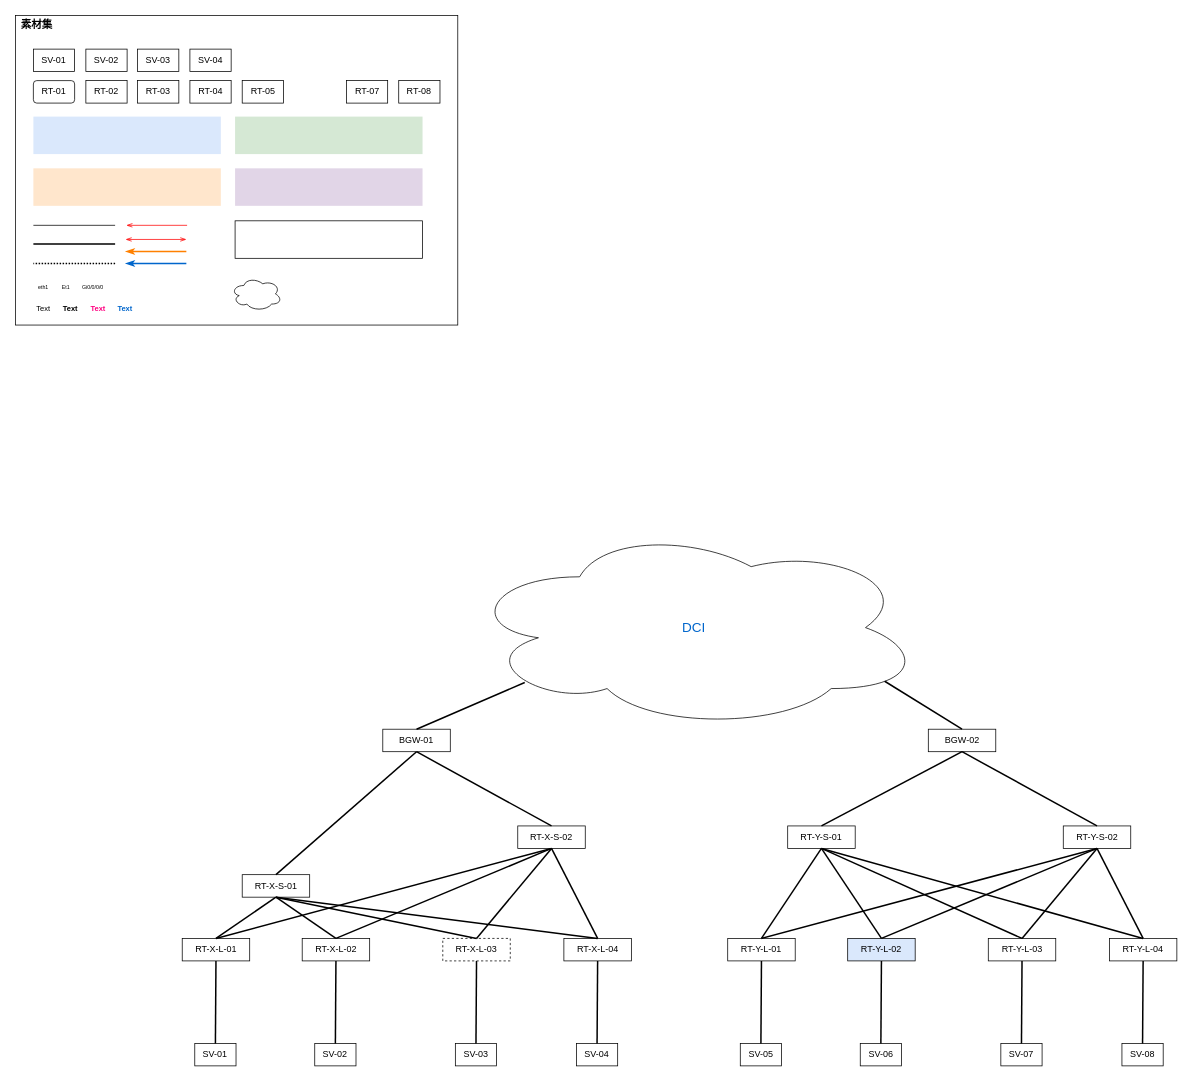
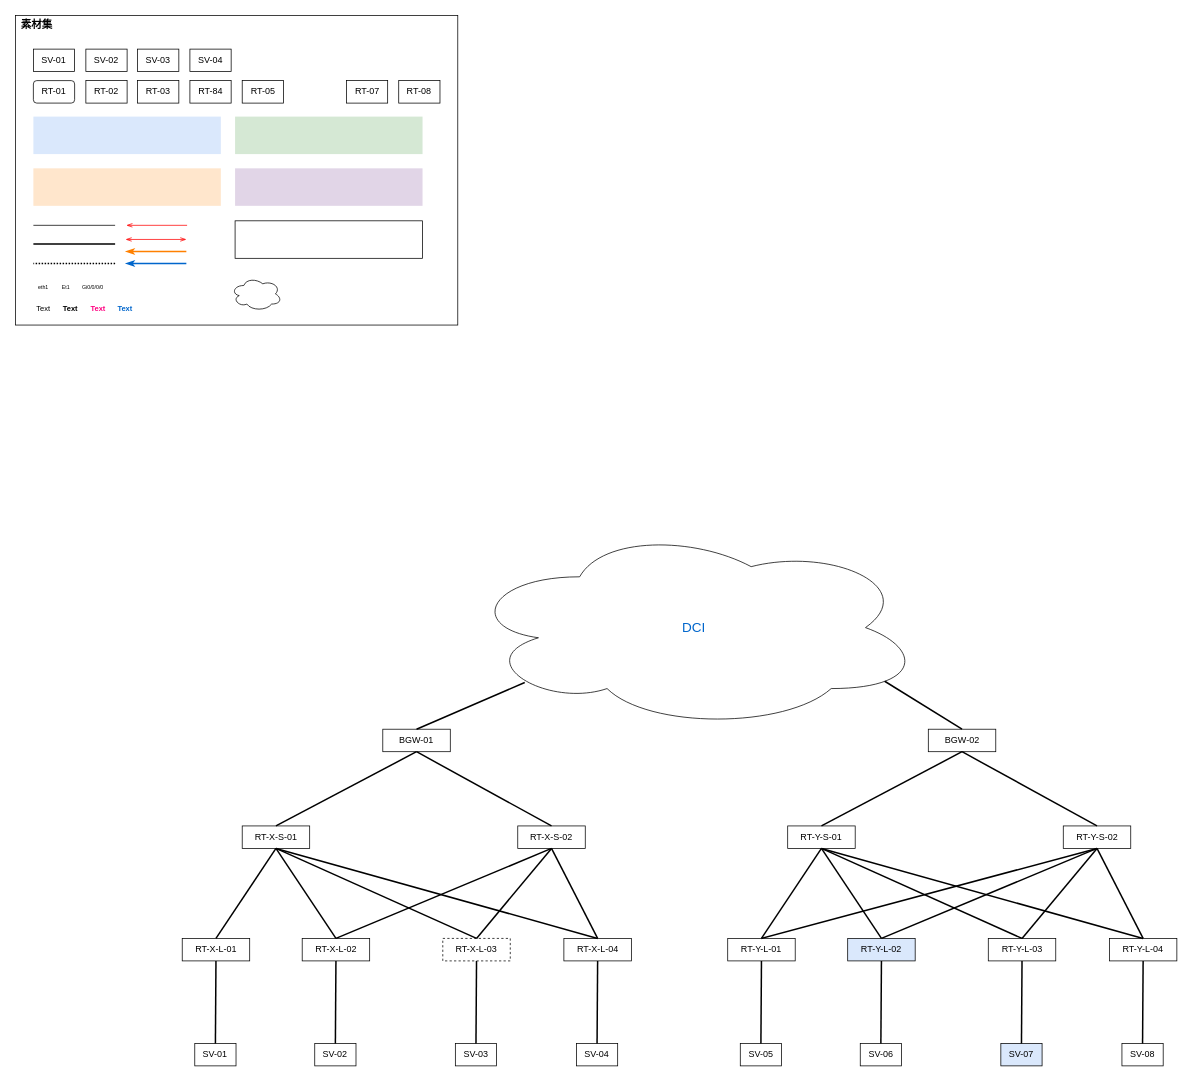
(211, 92) -> (211, 92)
(276, 886) -> (276, 837)
(377, 896) -> none
(1022, 1055) -> (1022, 1055)
